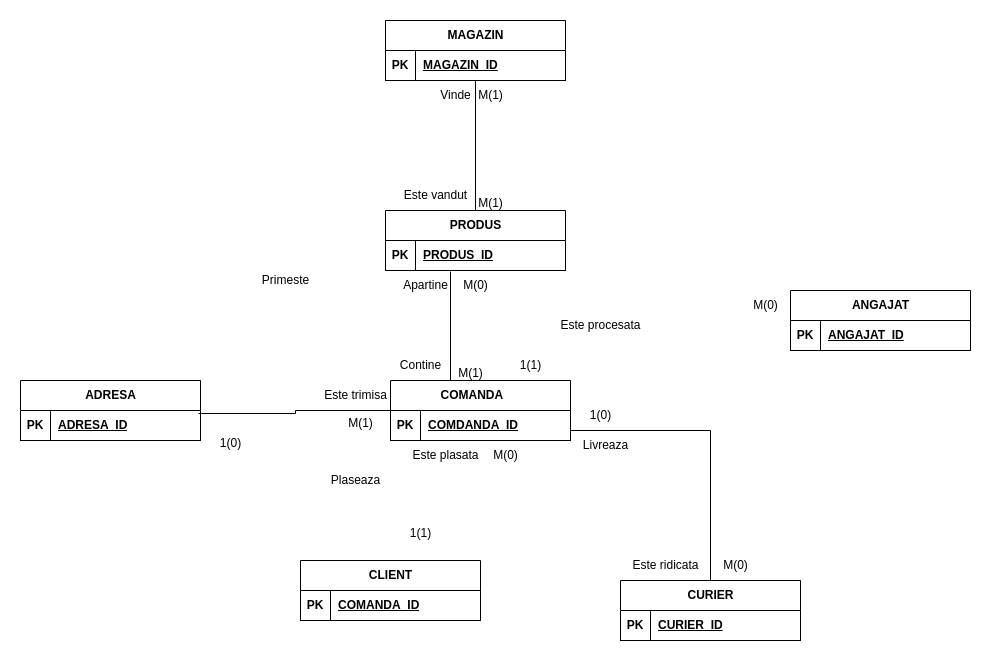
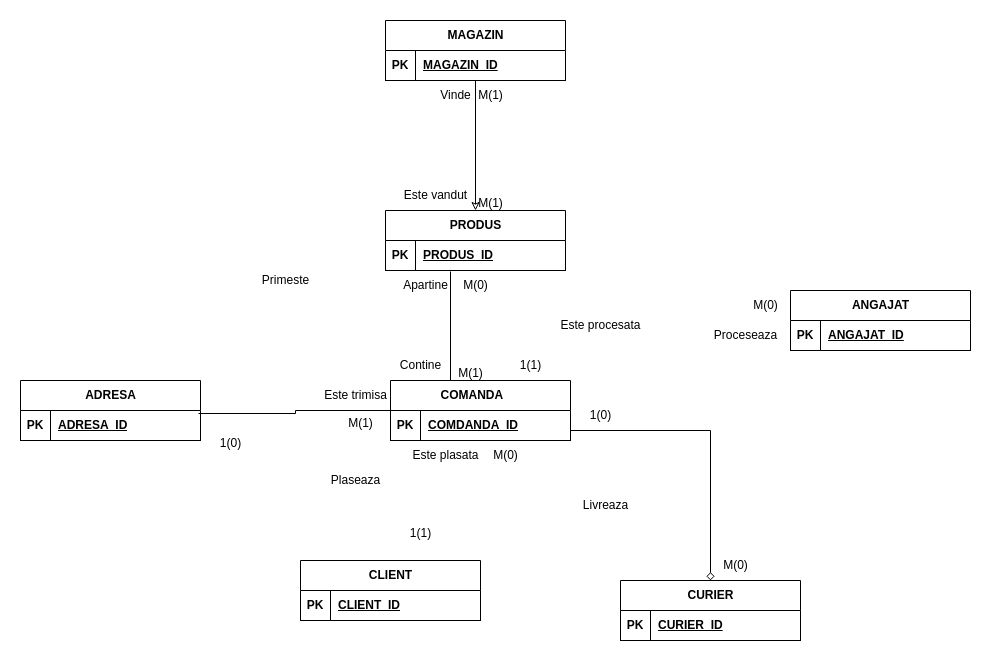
(476, 204) -> (476, 202)
none -> (746, 336)
(606, 446) -> (606, 506)
(666, 566) -> none
(711, 576) -> (711, 572)
(372, 606) -> (369, 606)
